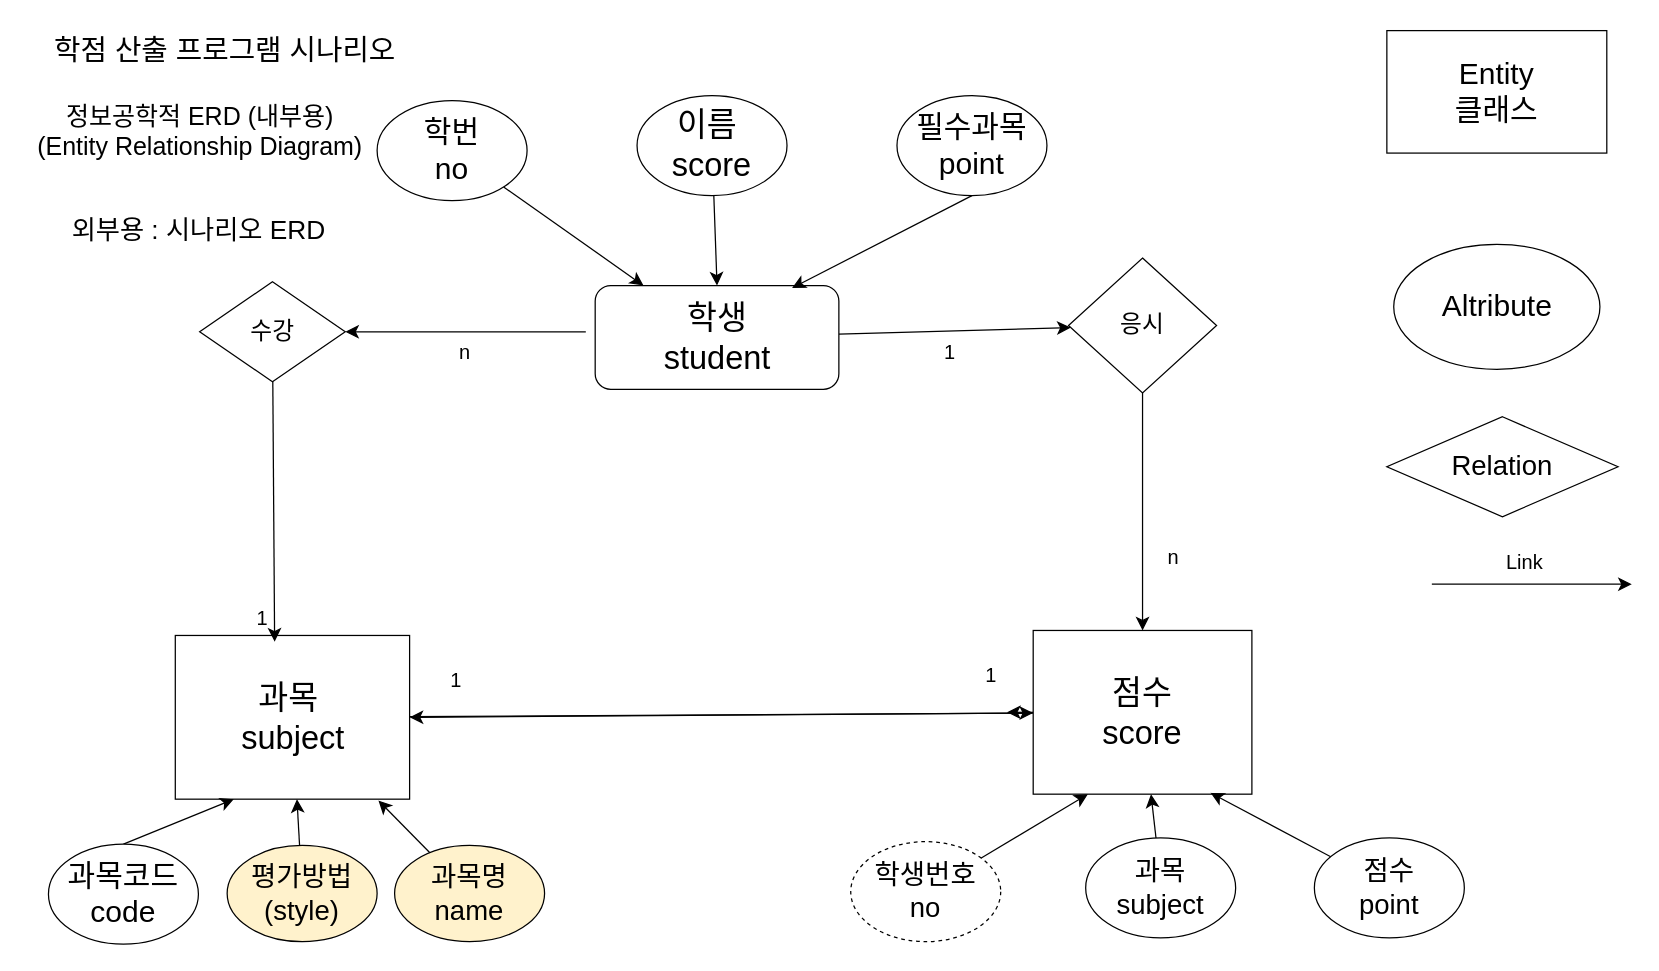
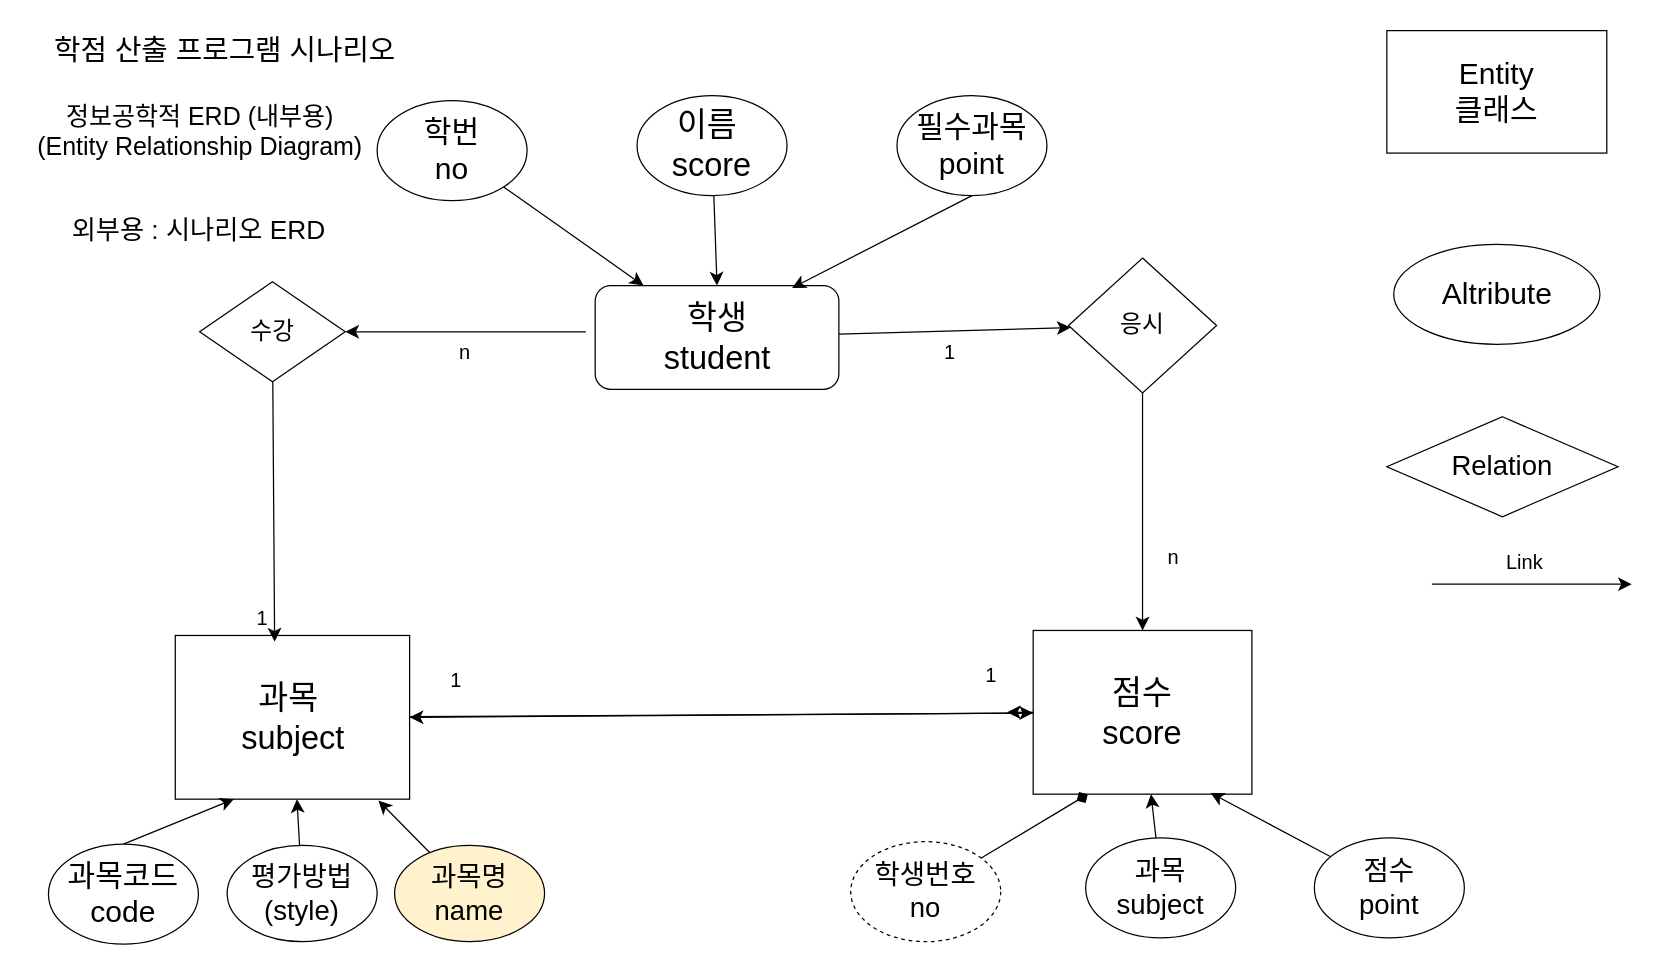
(1497, 307) -> (1497, 294)
(1078, 800) -> (1077, 801)
(302, 894) -> (302, 894)
